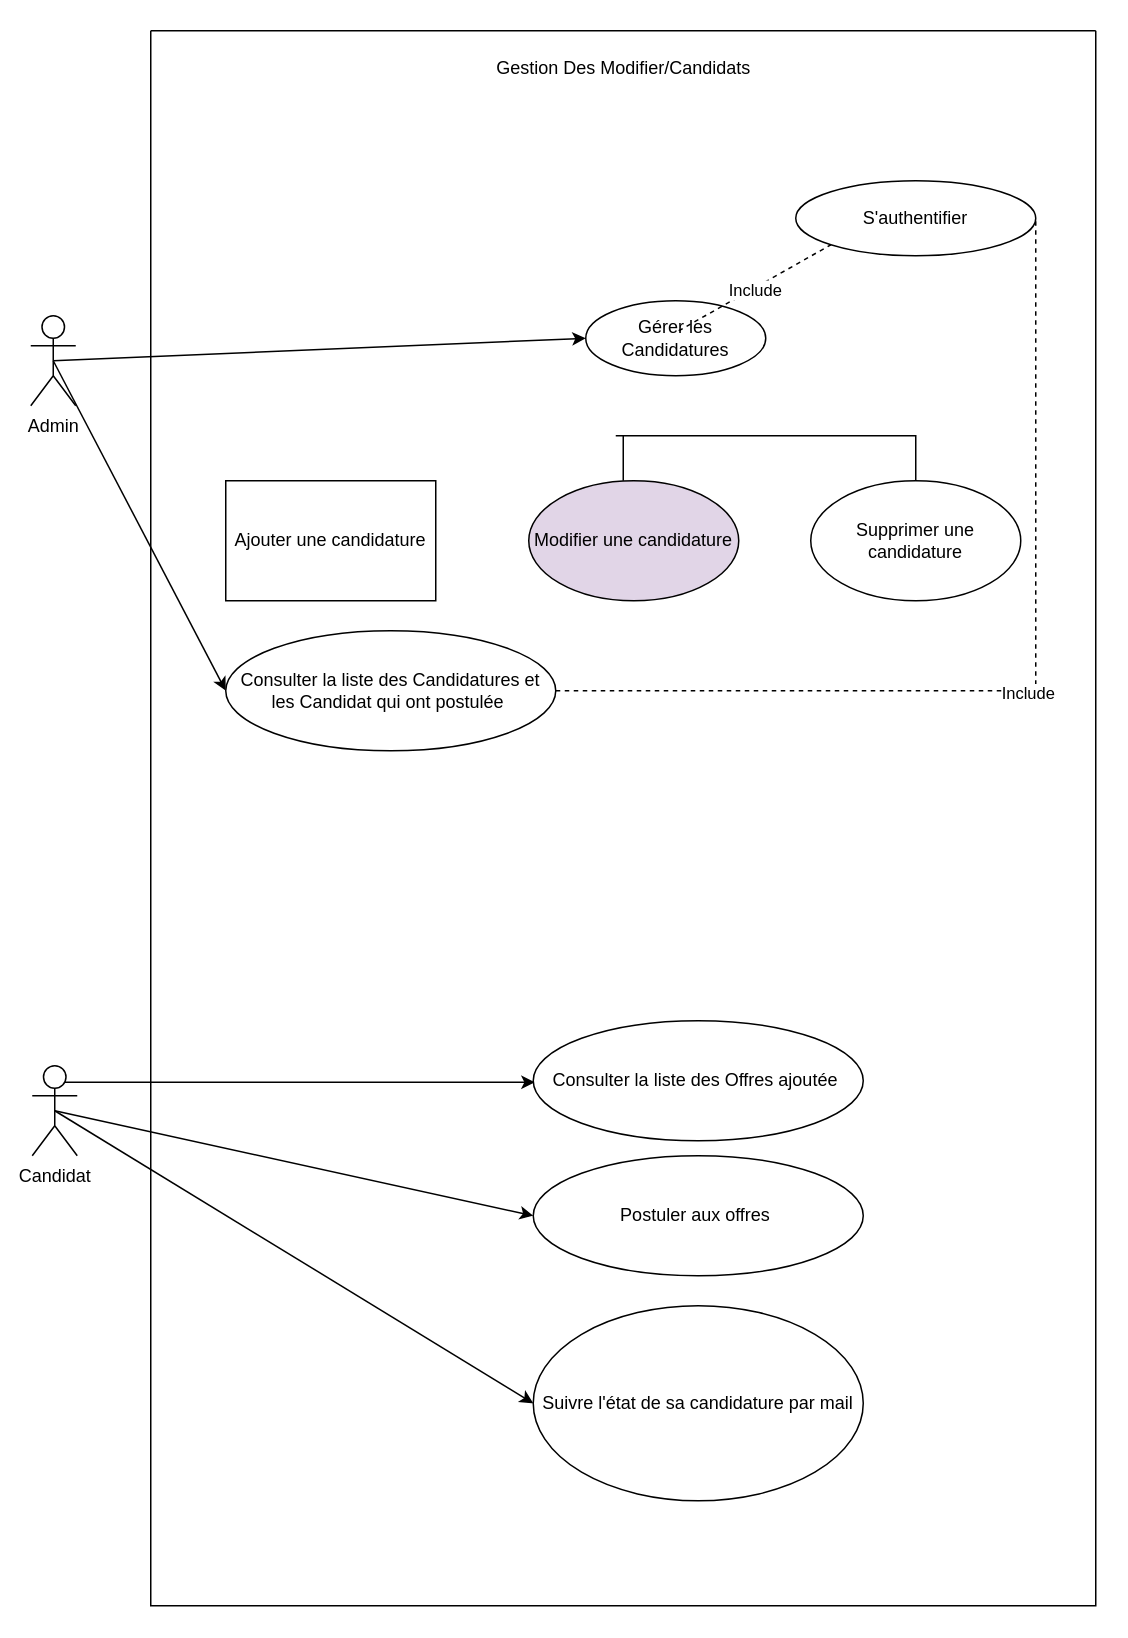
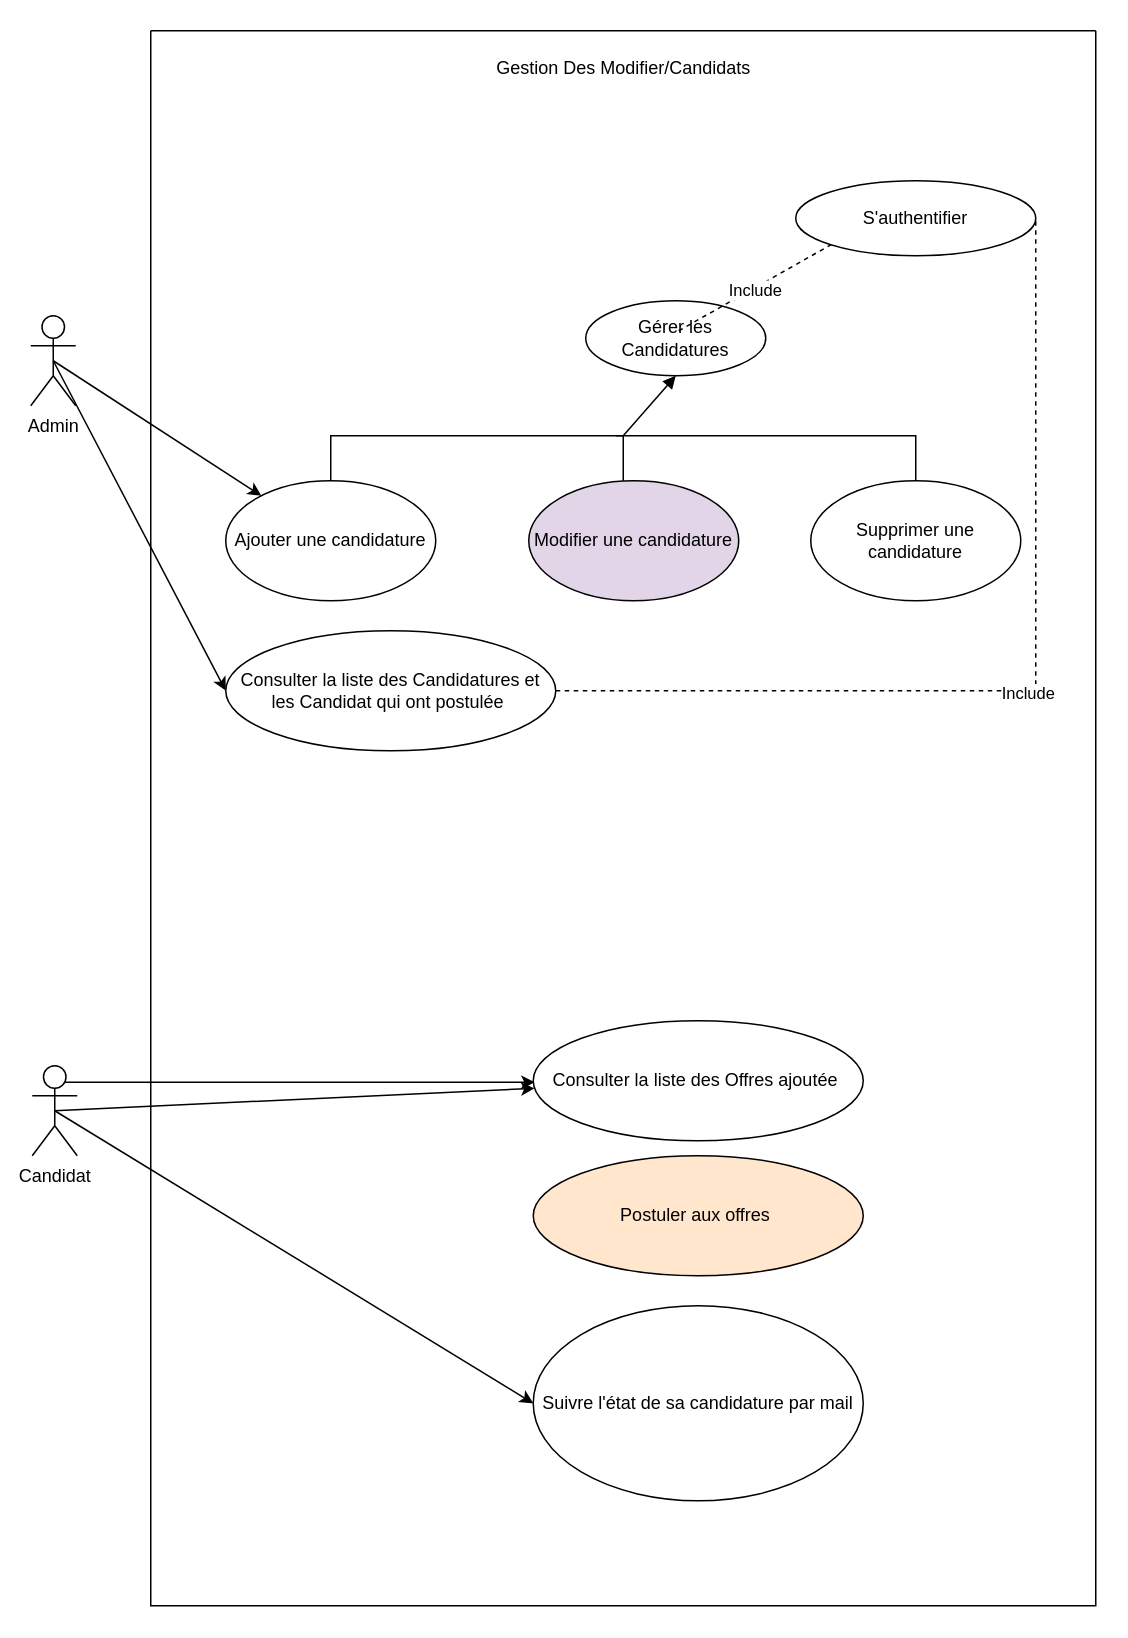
(316, 350) -> (156, 427)
none -> (450, 436)
(331, 541) -> (331, 541)
(292, 1163) -> (292, 1100)
(698, 1216) -> (698, 1216)
